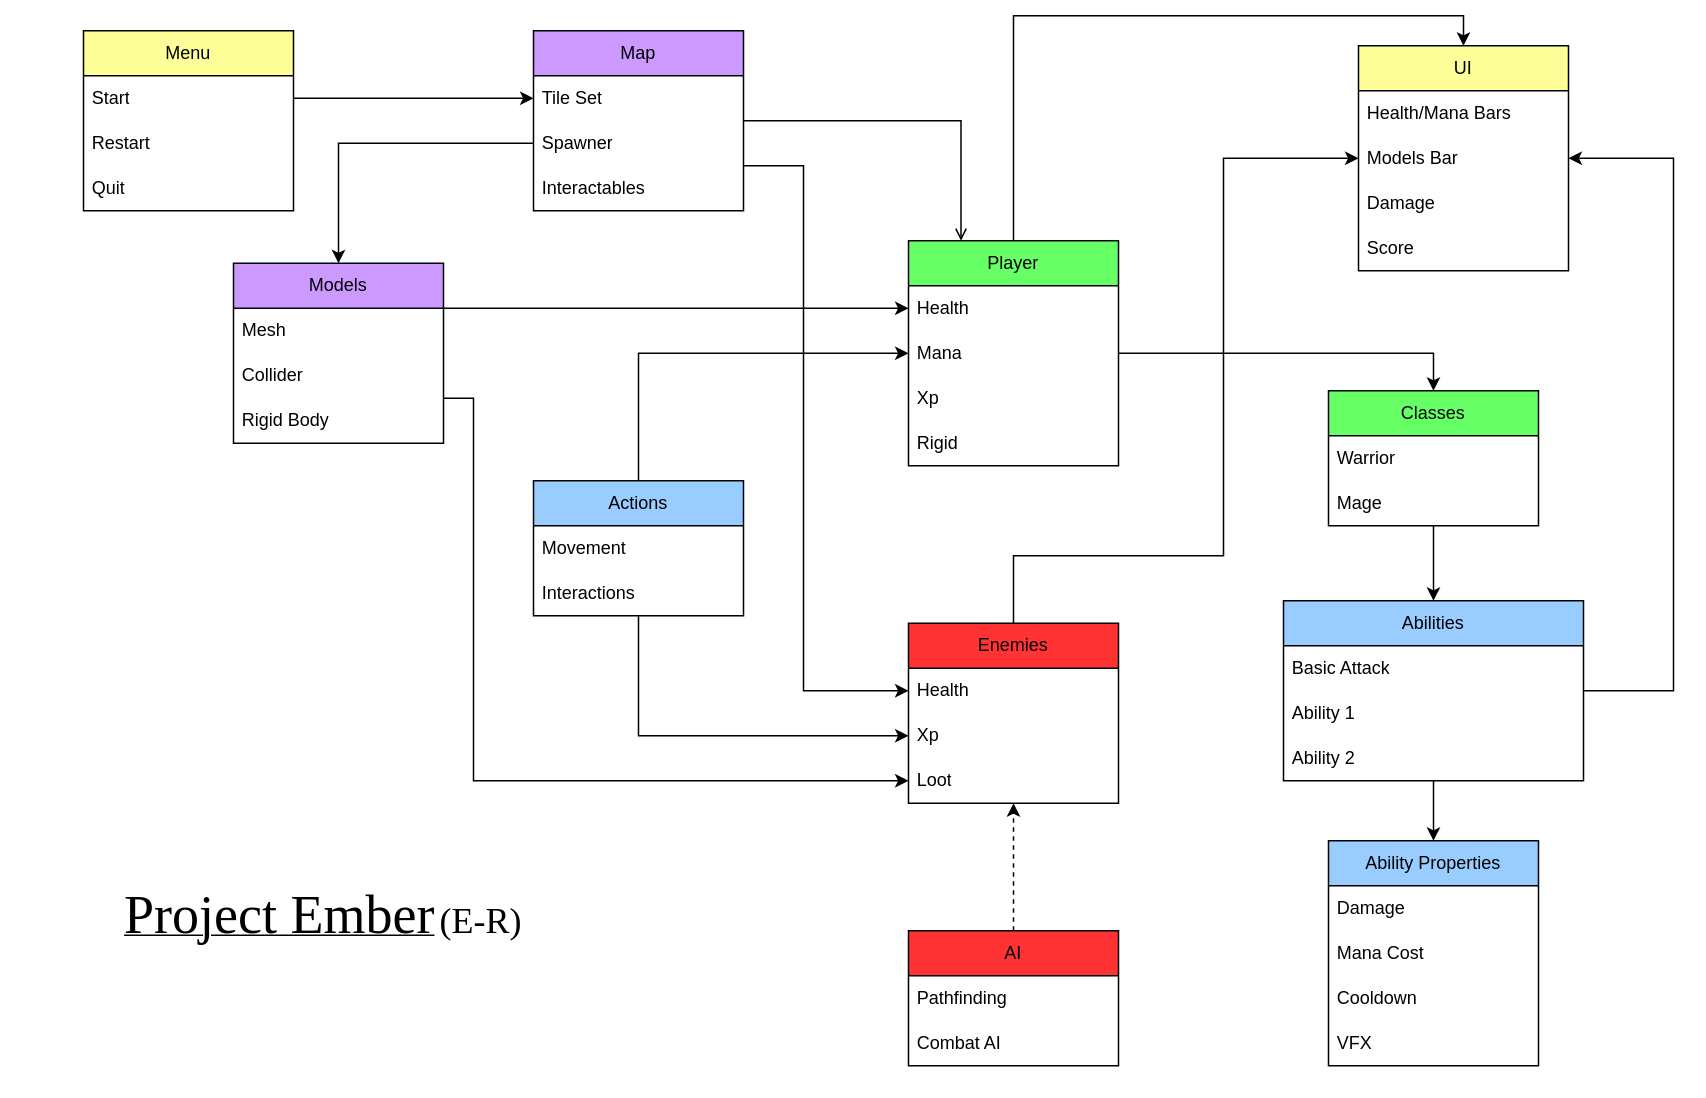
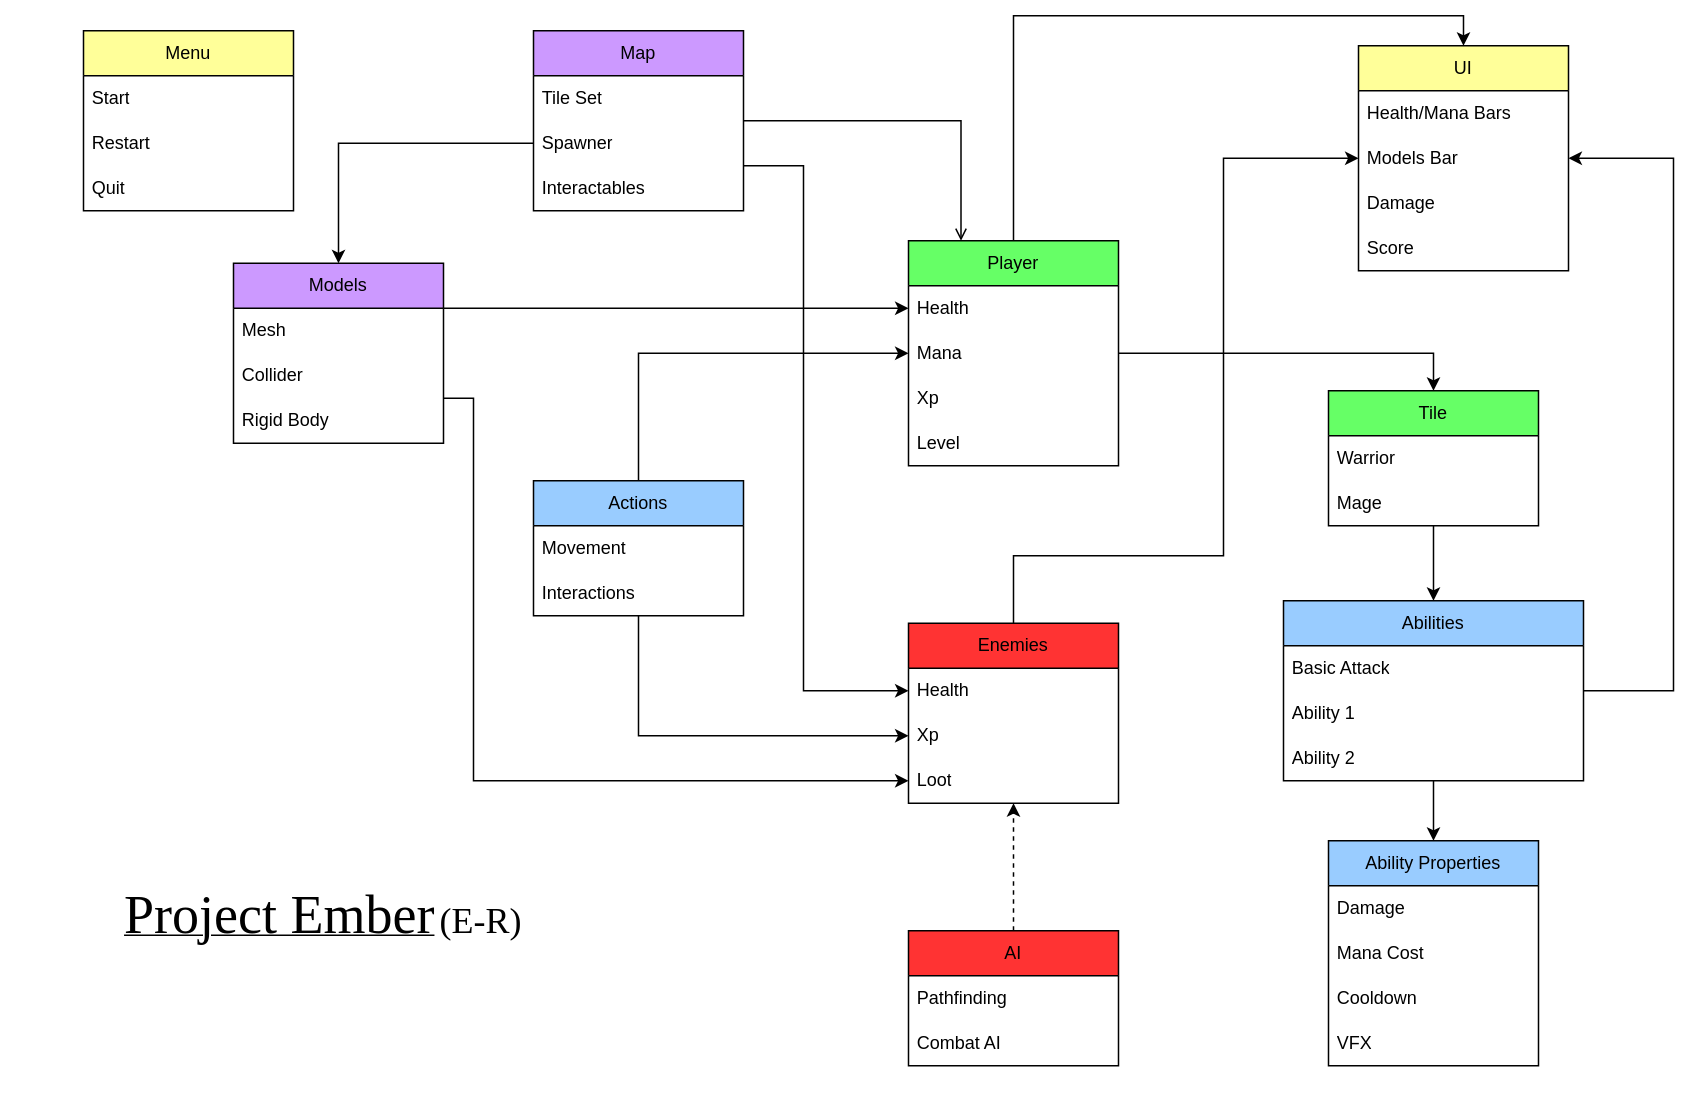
(409, 98) -> none
(1433, 413) -> (1433, 413)
(938, 443) -> (940, 443)
